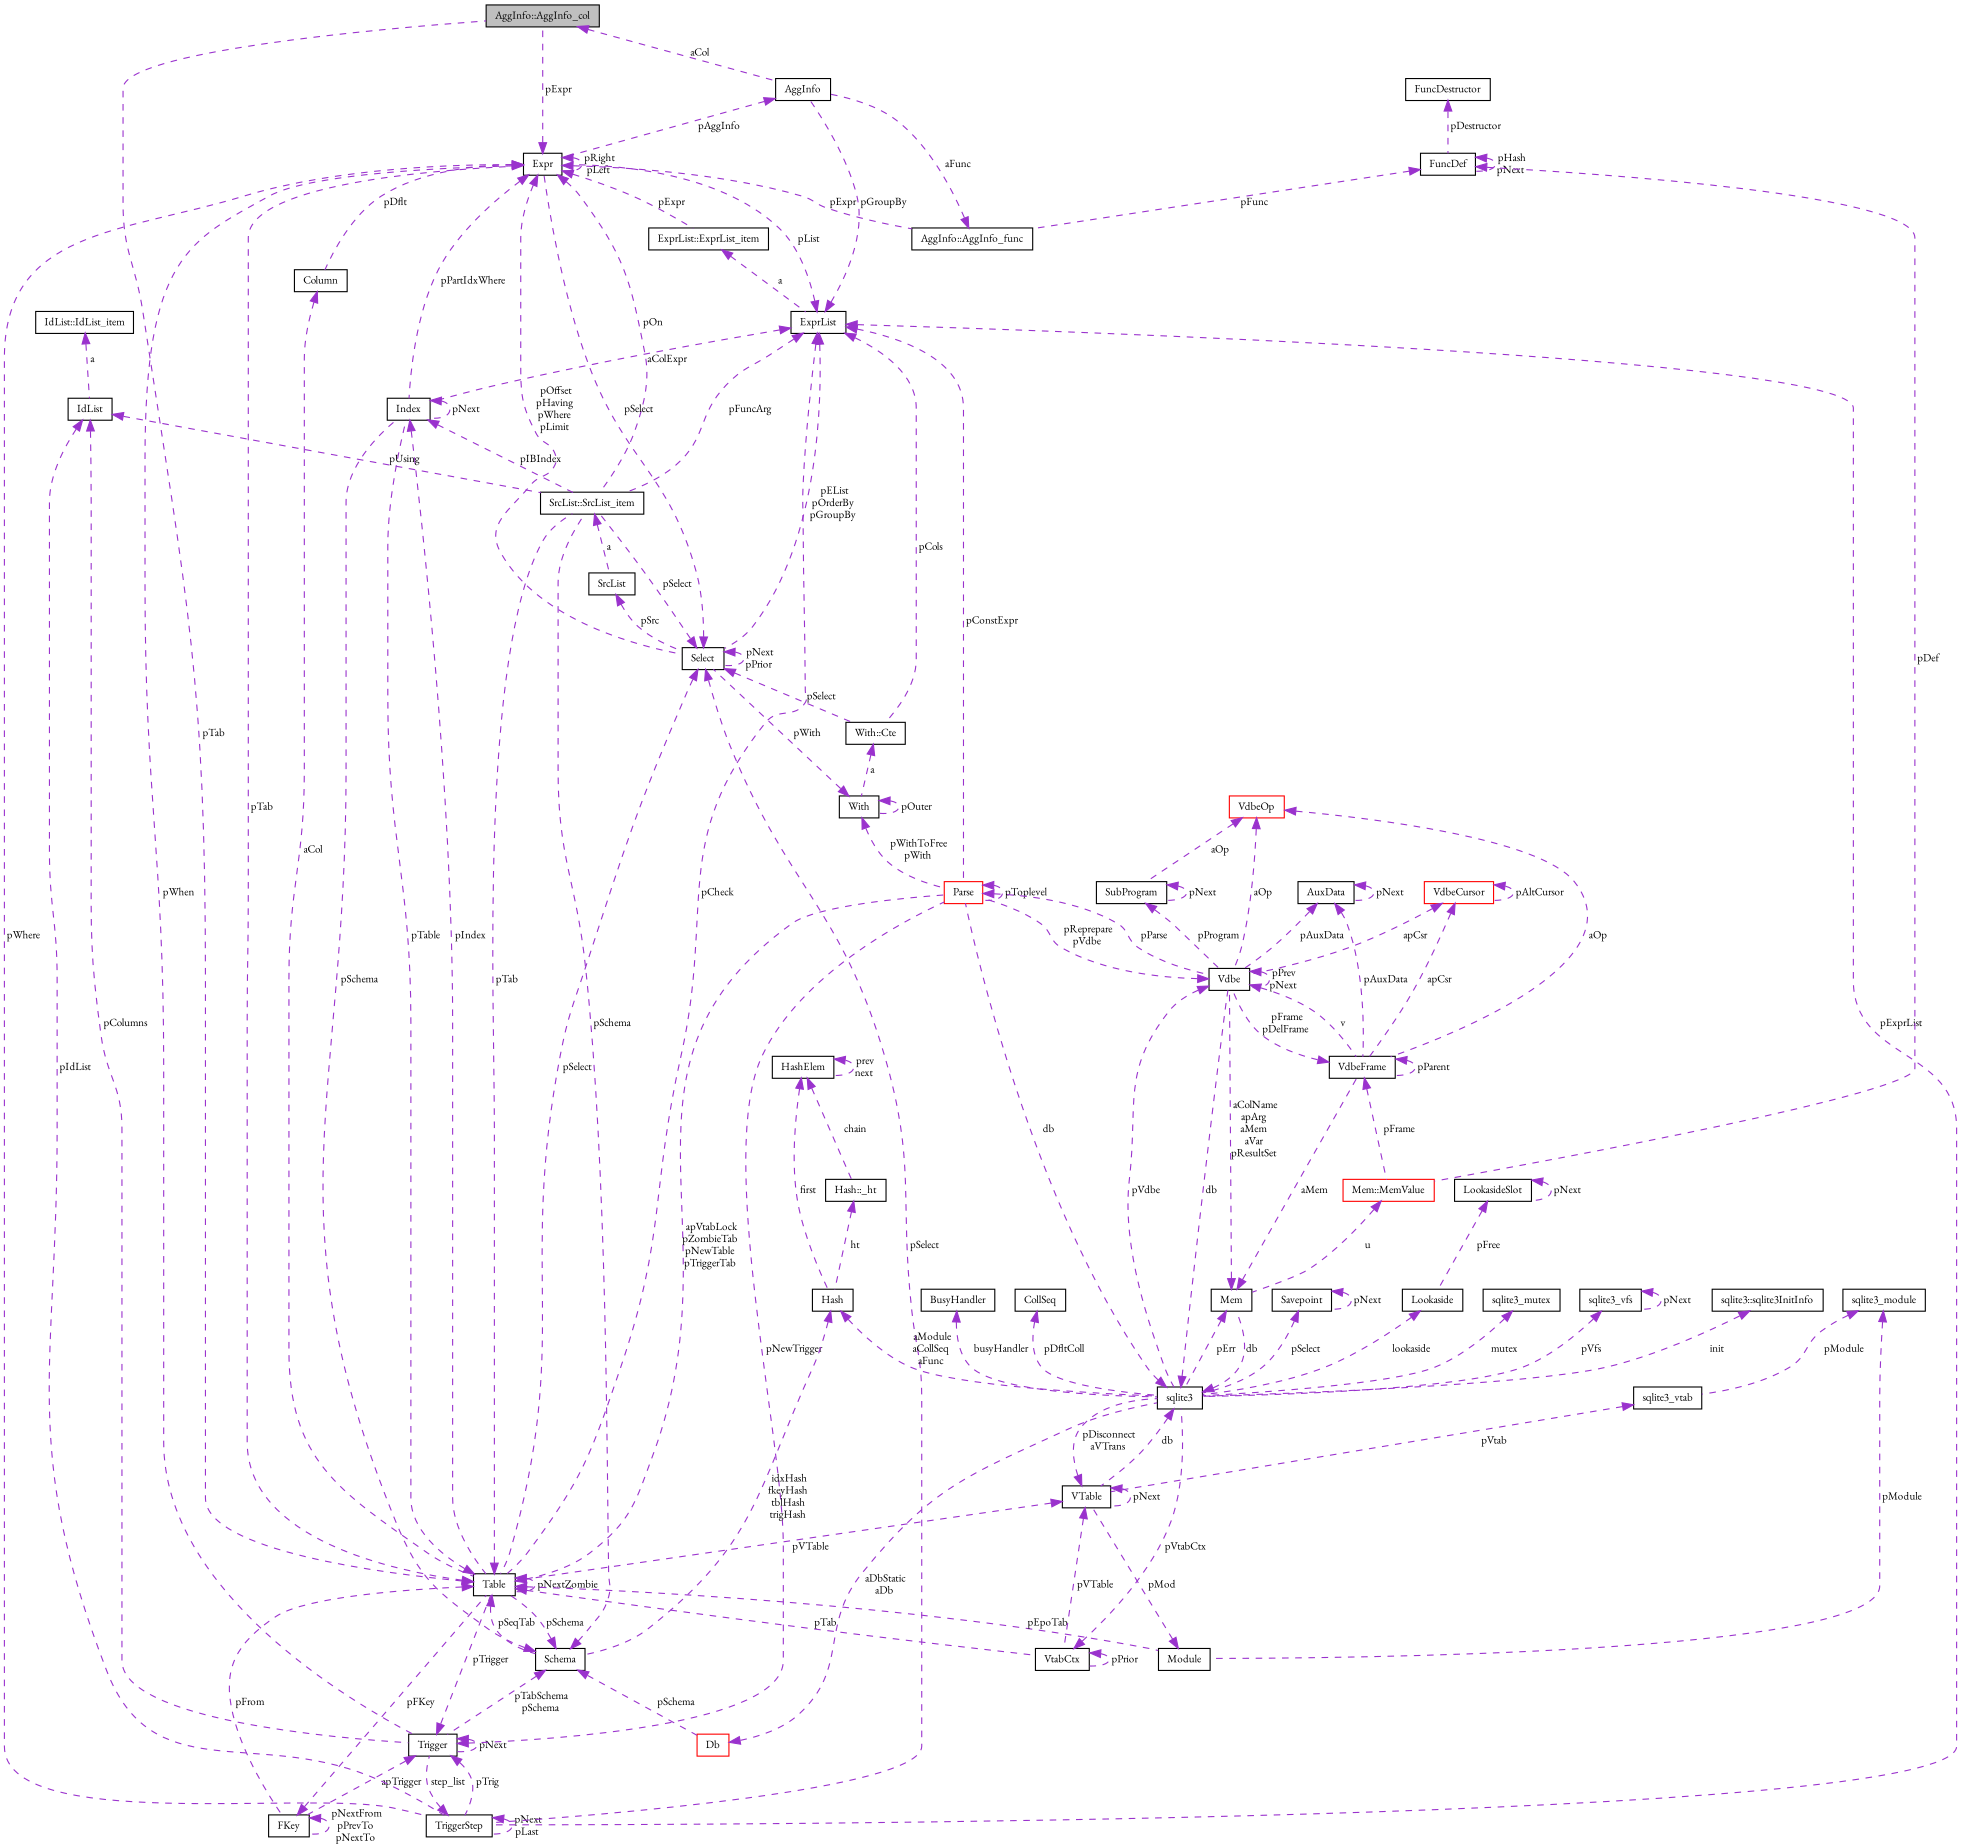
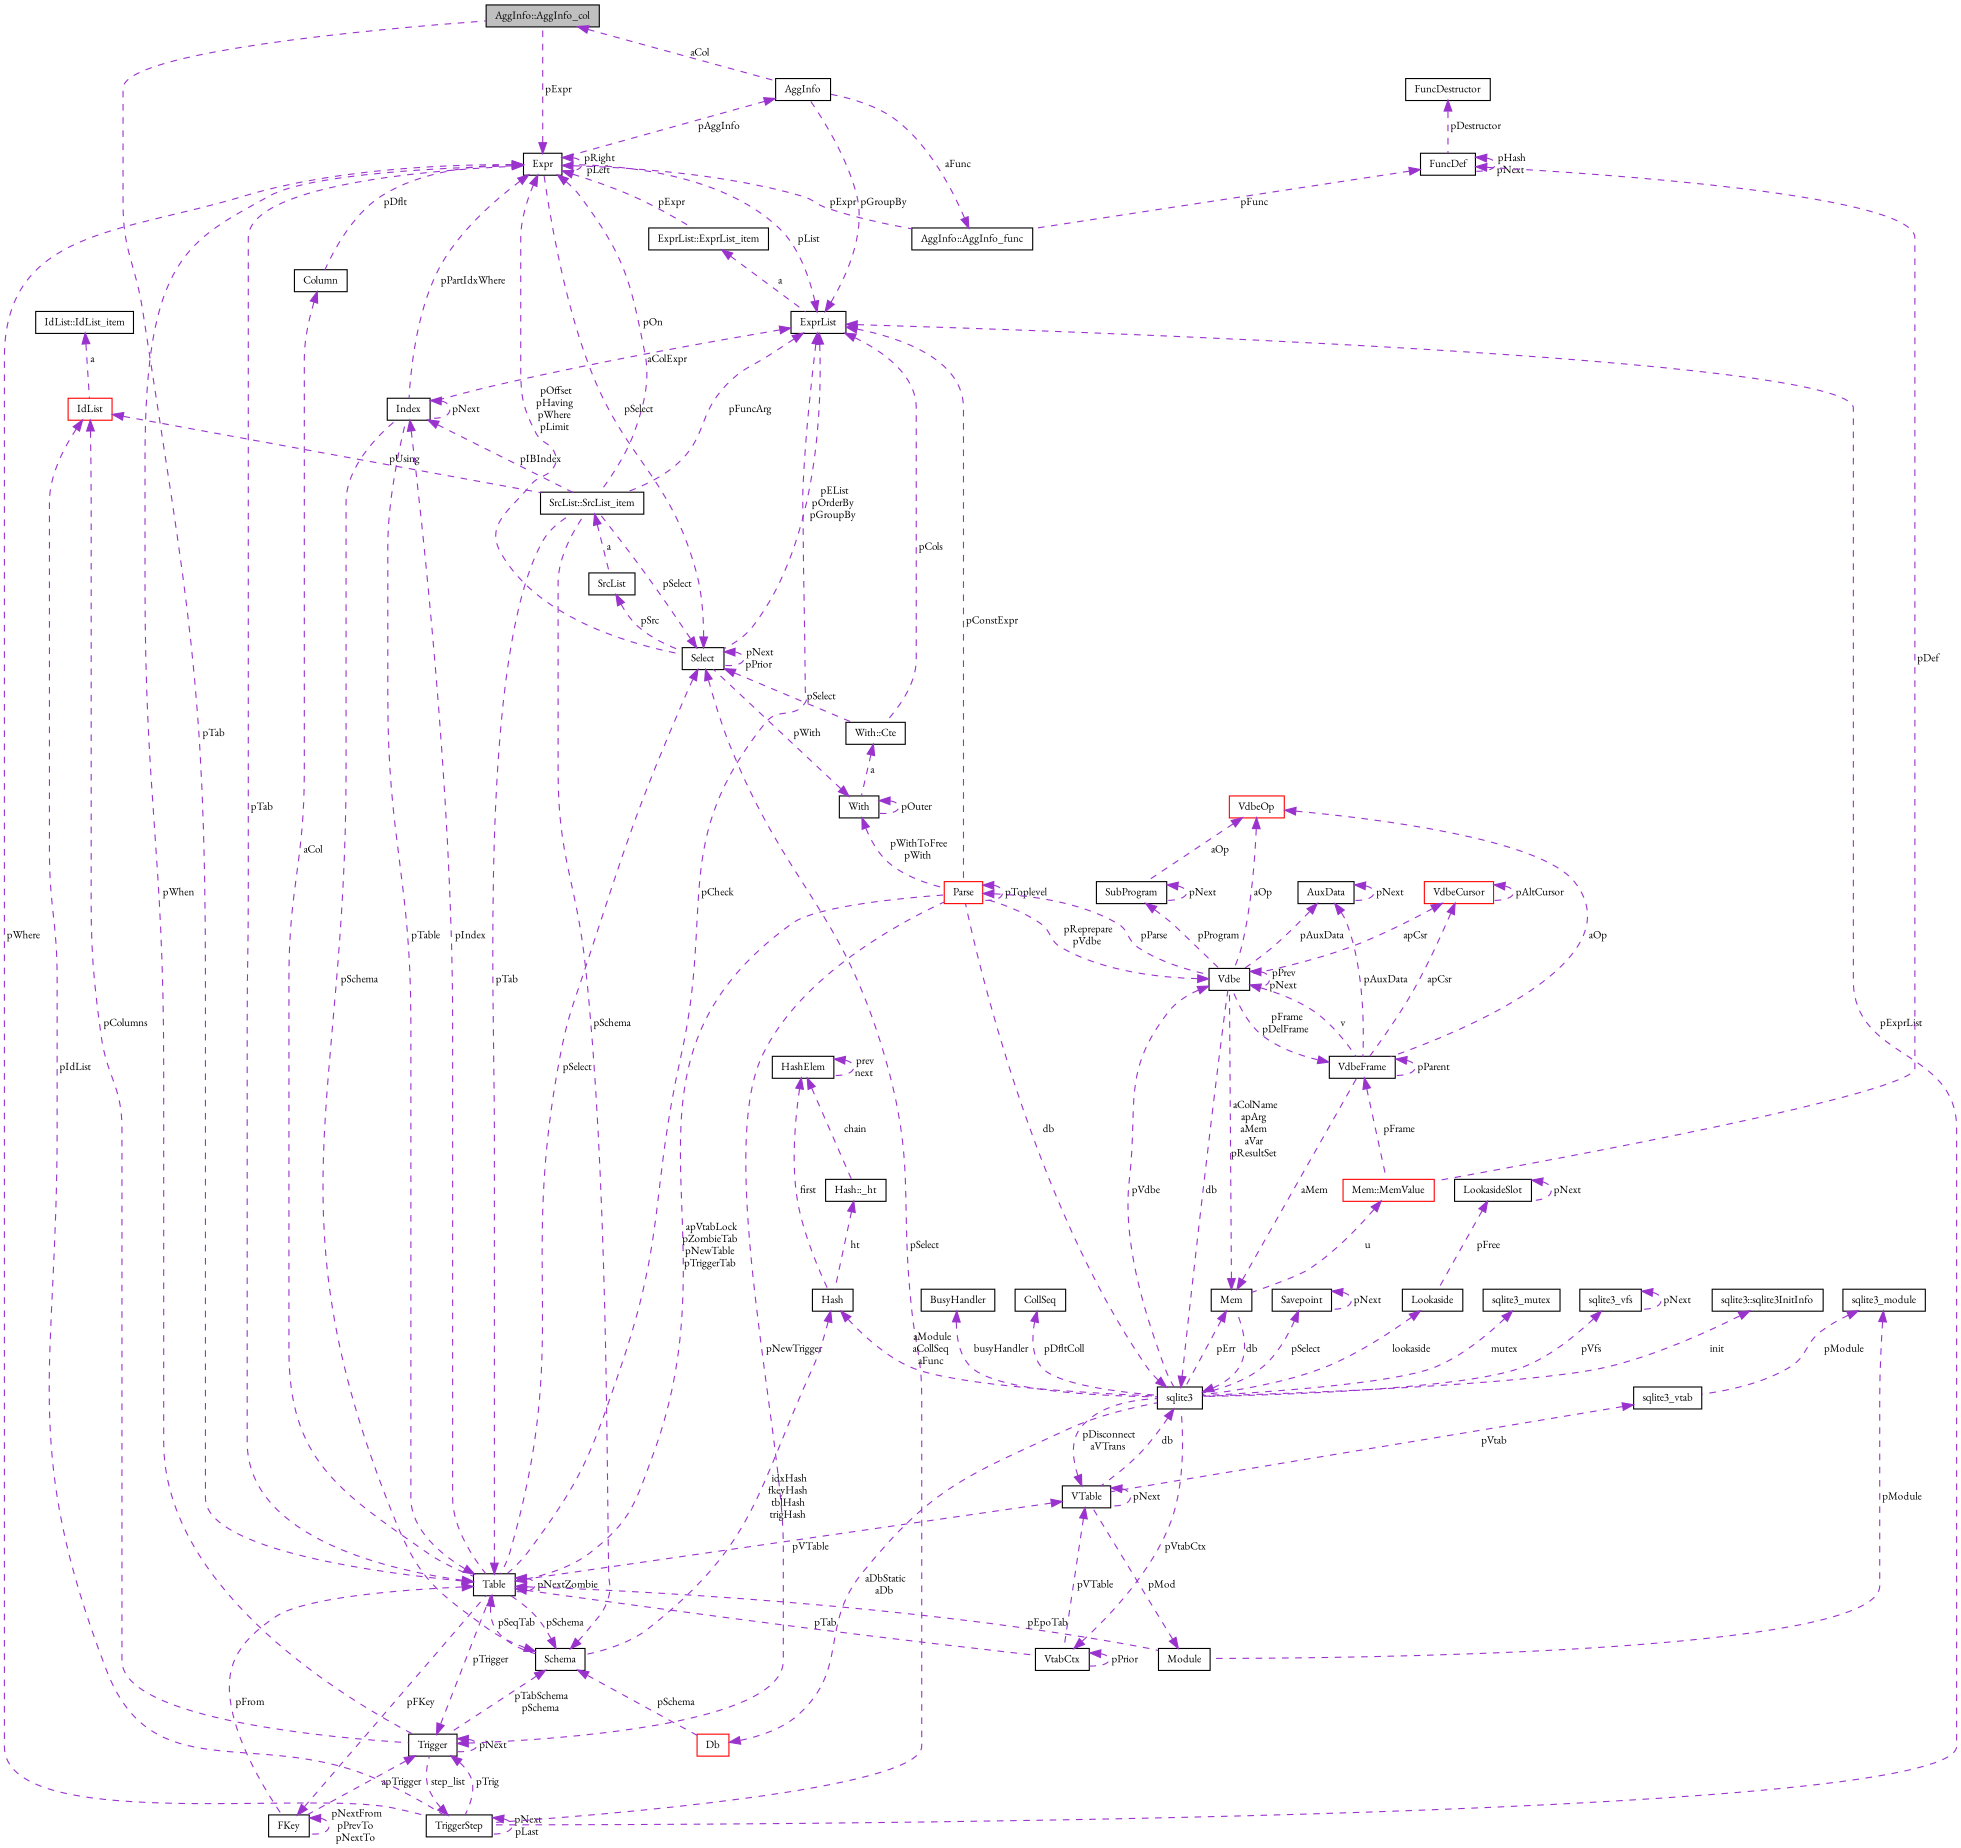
(90, 409) -> (90, 409)
